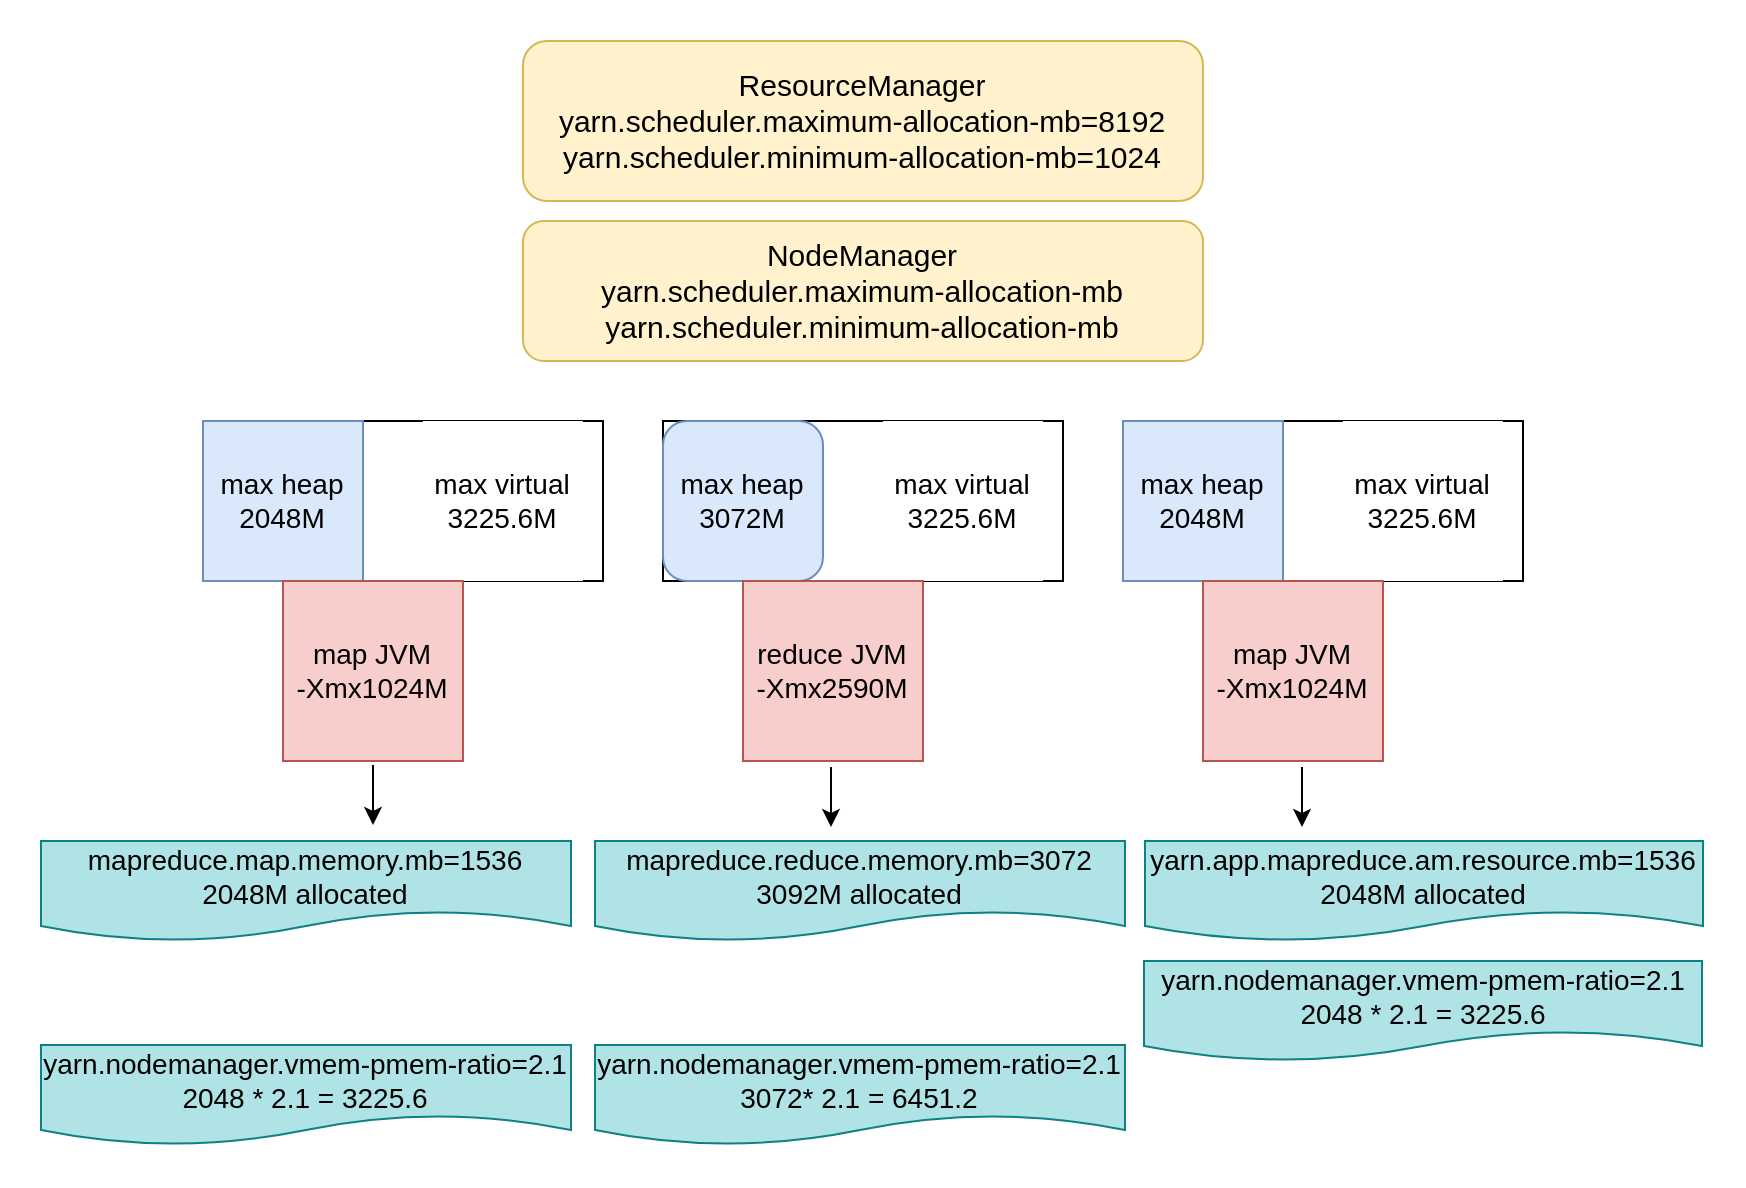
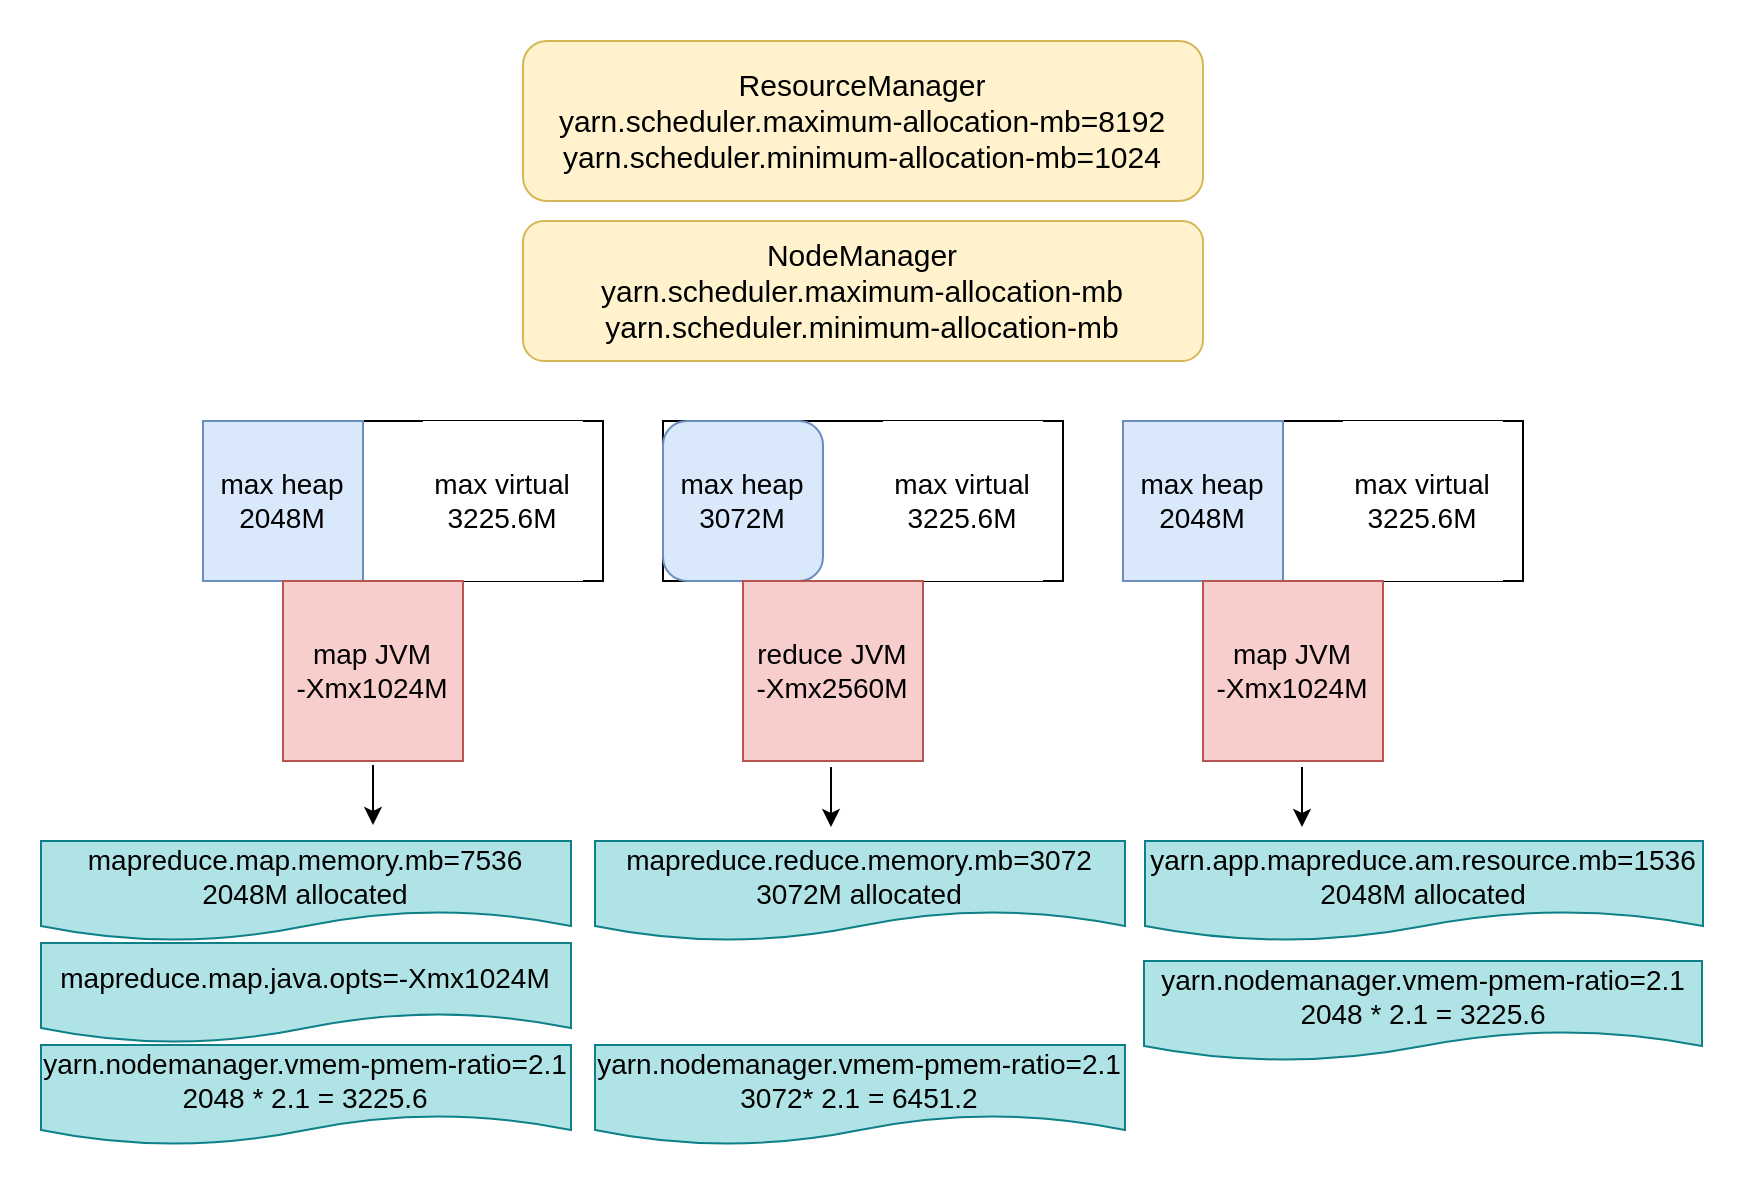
(833, 671) -> (833, 671)
(306, 877) -> (306, 877)
(860, 877) -> (860, 877)
none -> (306, 993)
